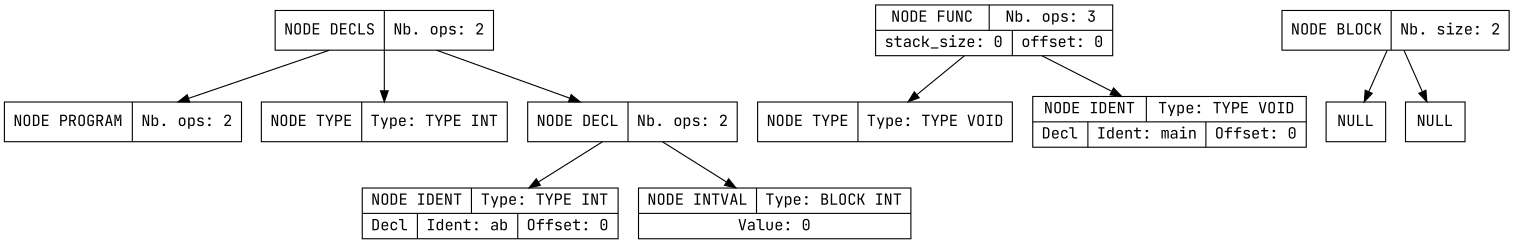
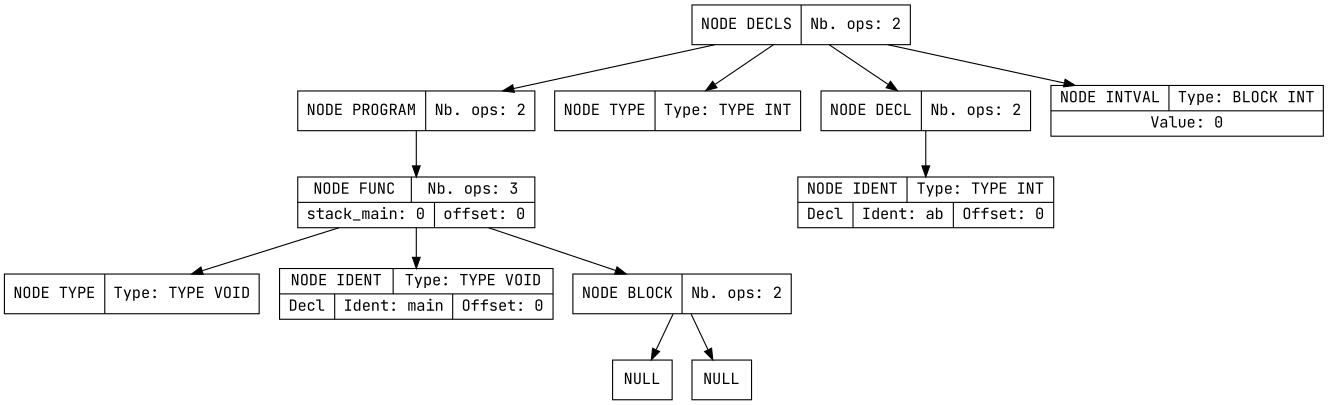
(1450, 30) -> (737, 293)
(944, 42) -> (366, 214)
none -> (416, 148)
(695, 162) -> (976, 64)
none -> (552, 249)
